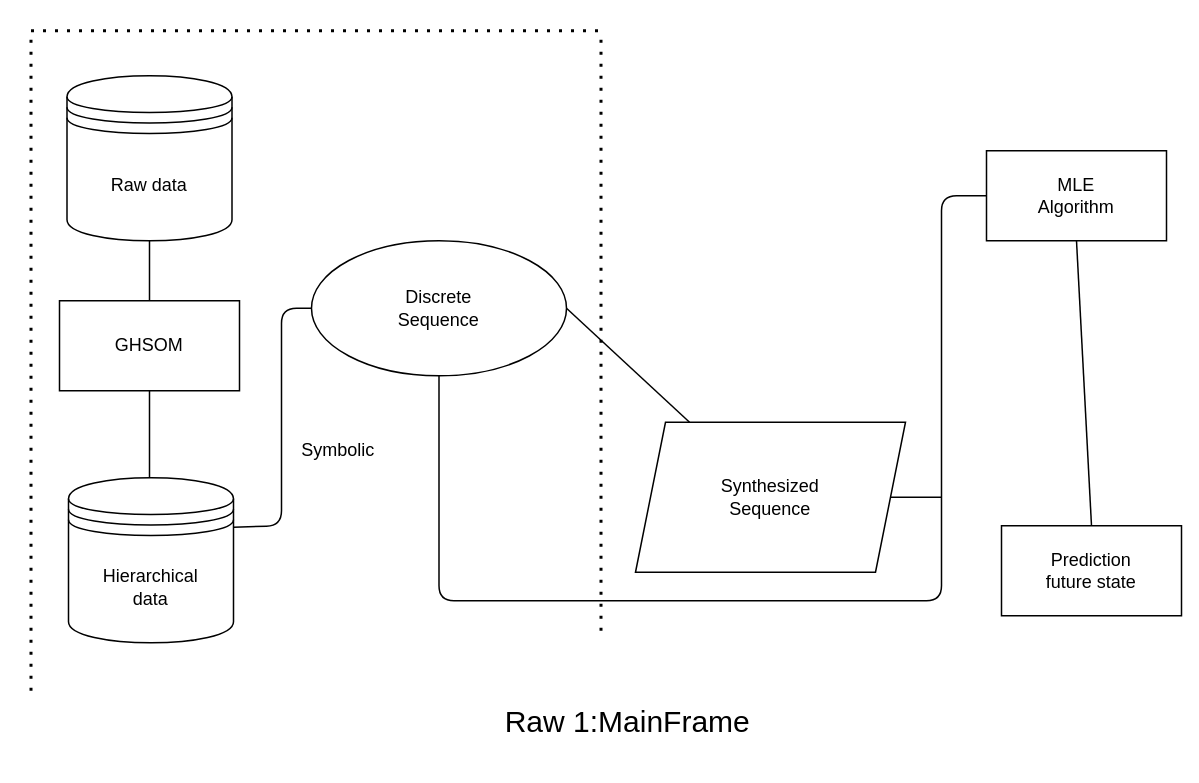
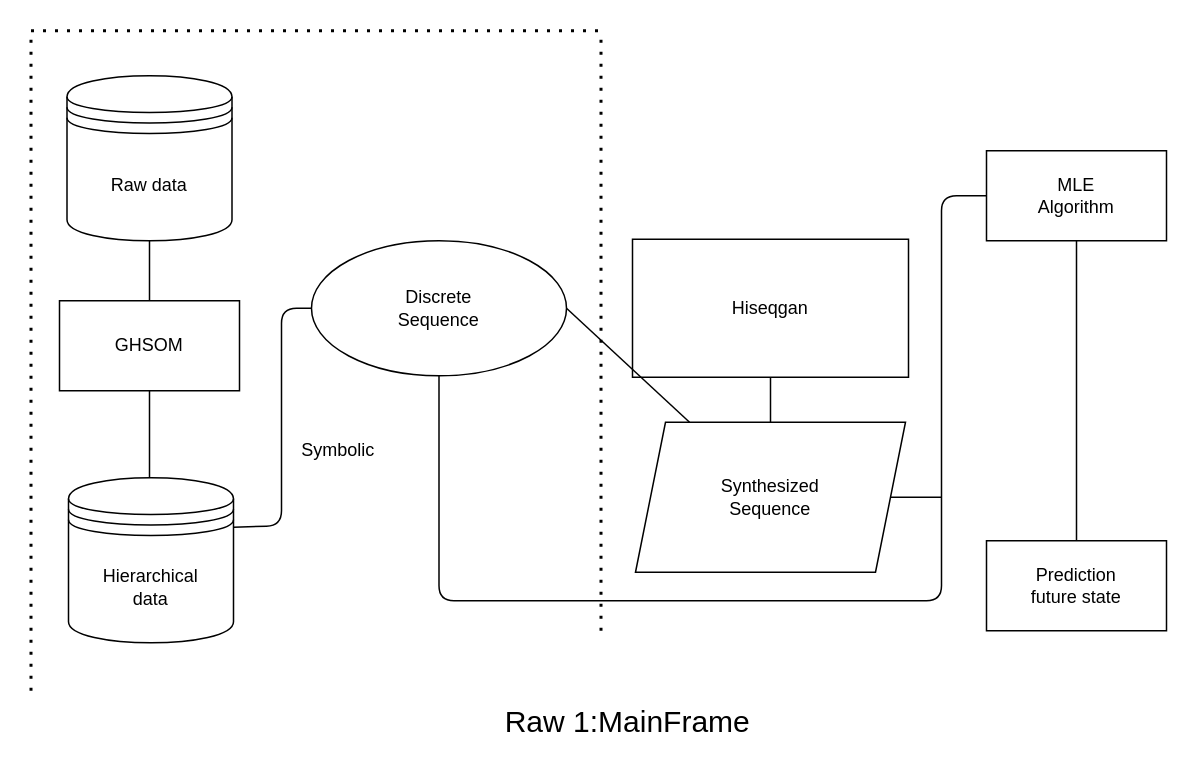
none -> (770, 308)
none -> (770, 400)
(1091, 571) -> (1076, 586)
